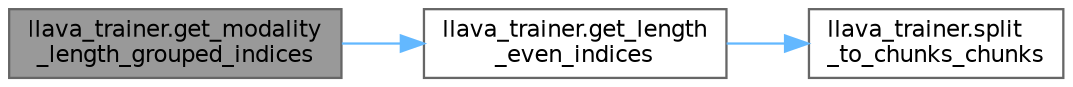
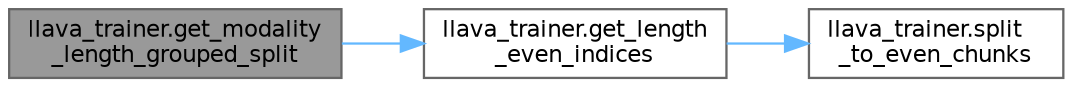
(175, 44) -> (175, 44)
(936, 44) -> (936, 44)
